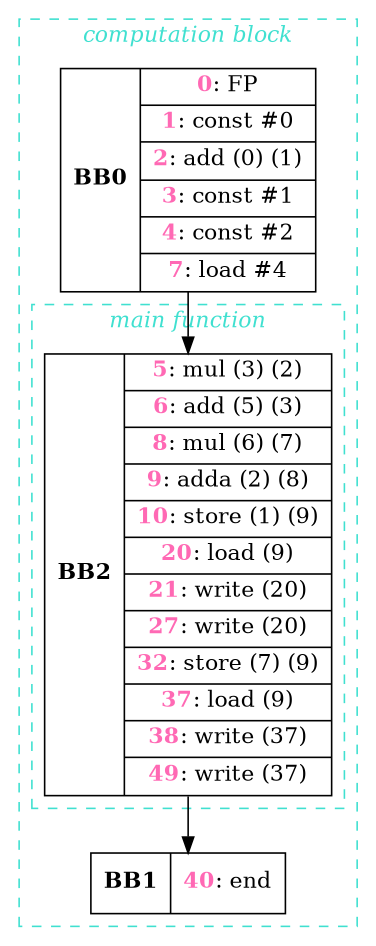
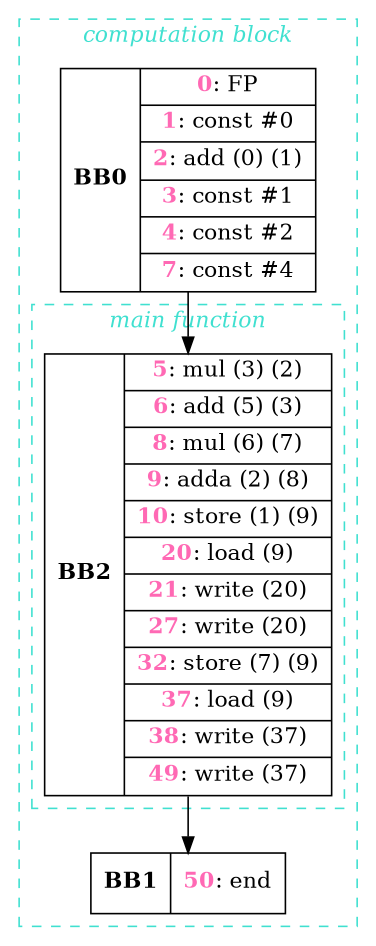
(236, 270) -> (236, 270)
(199, 881) -> (199, 881)
